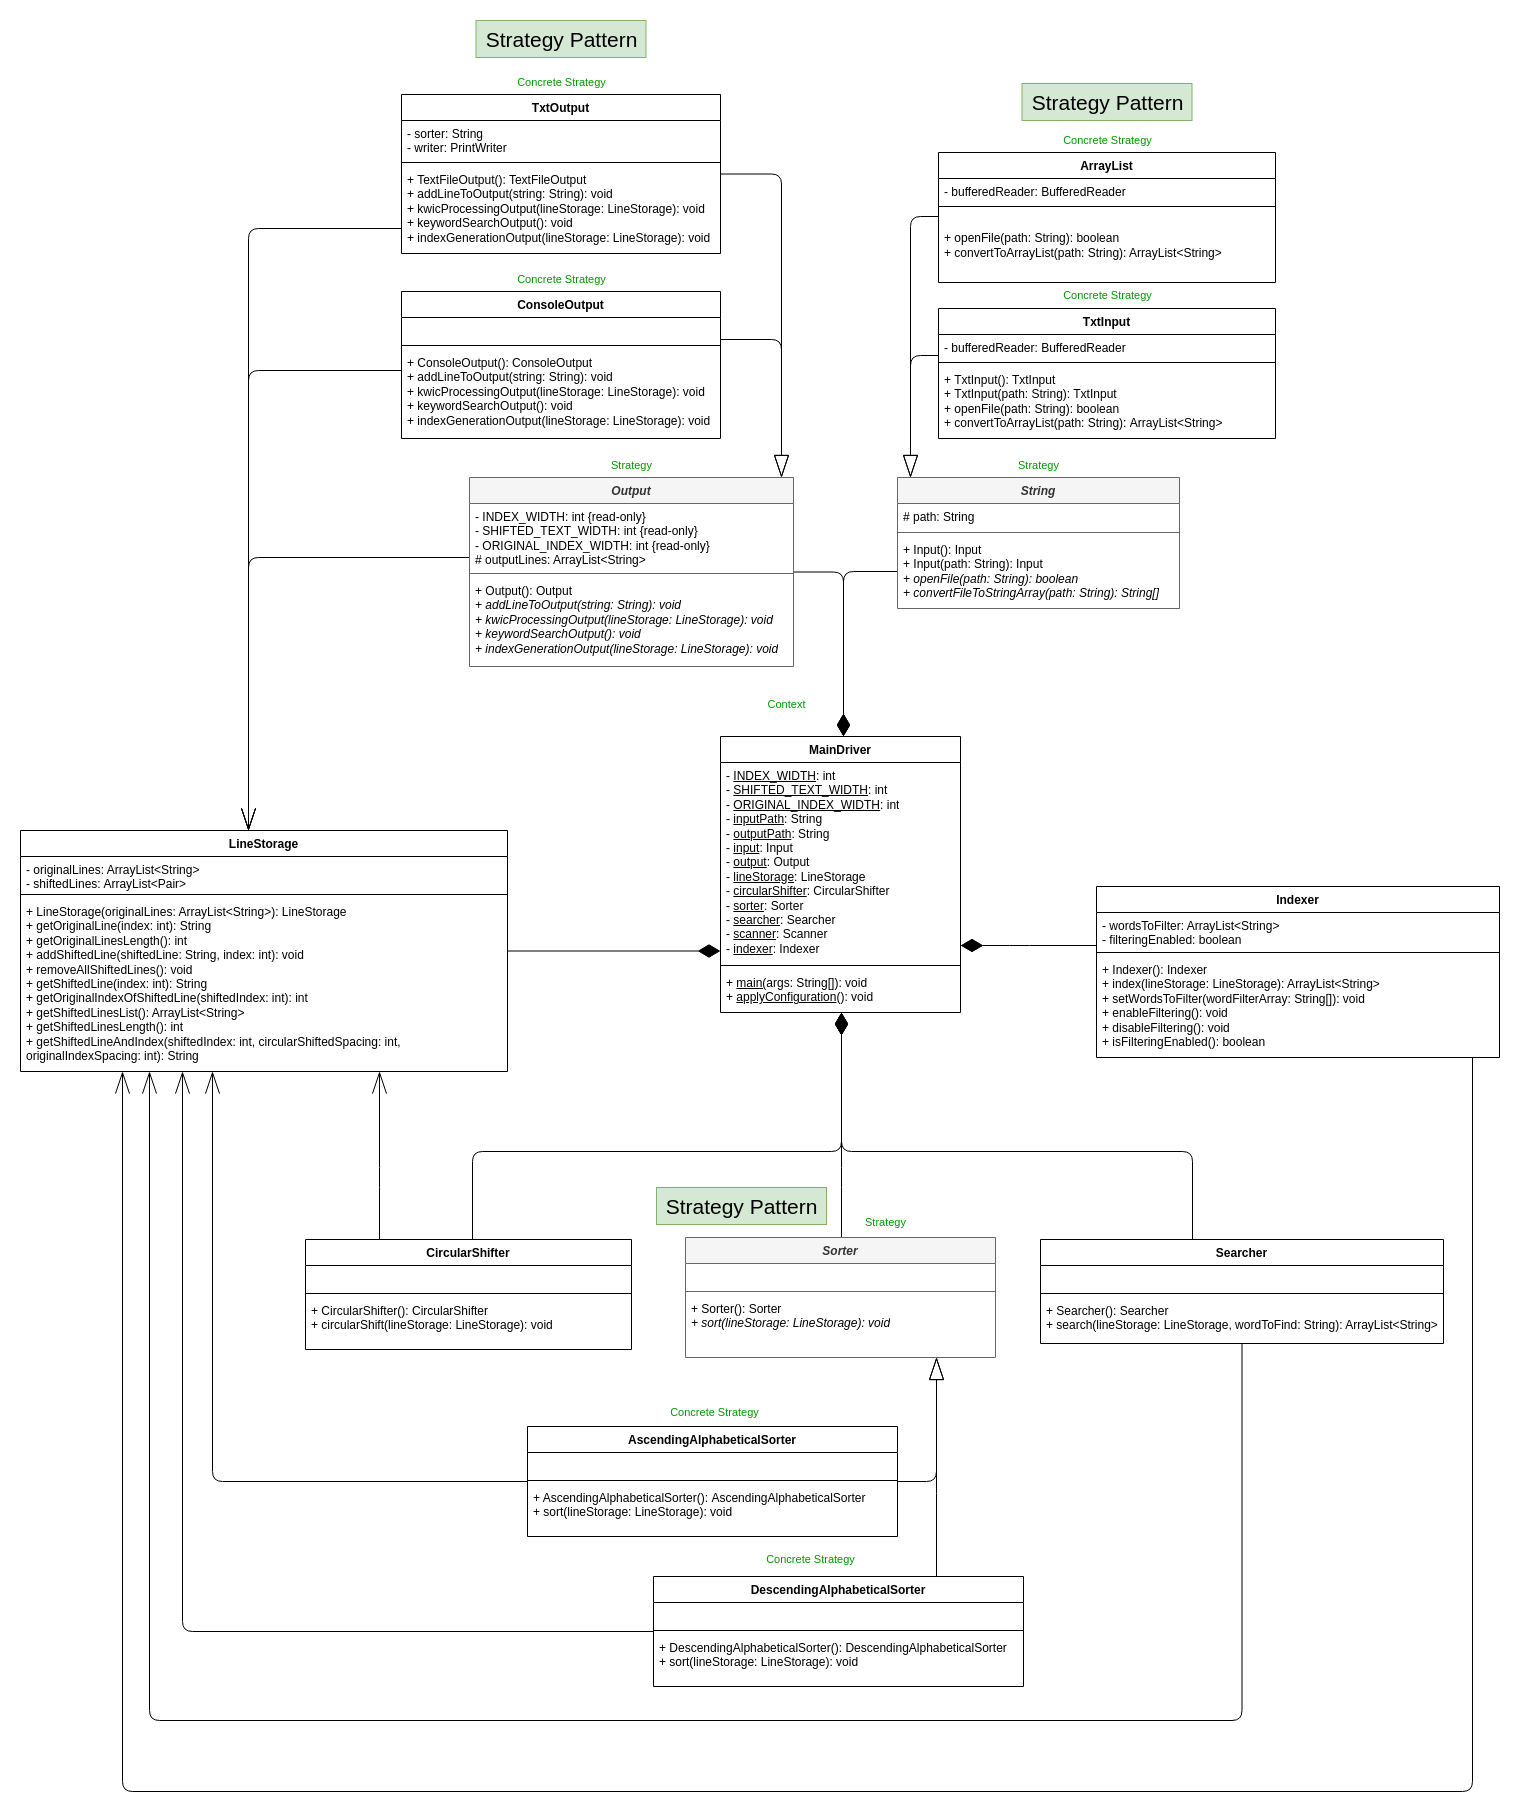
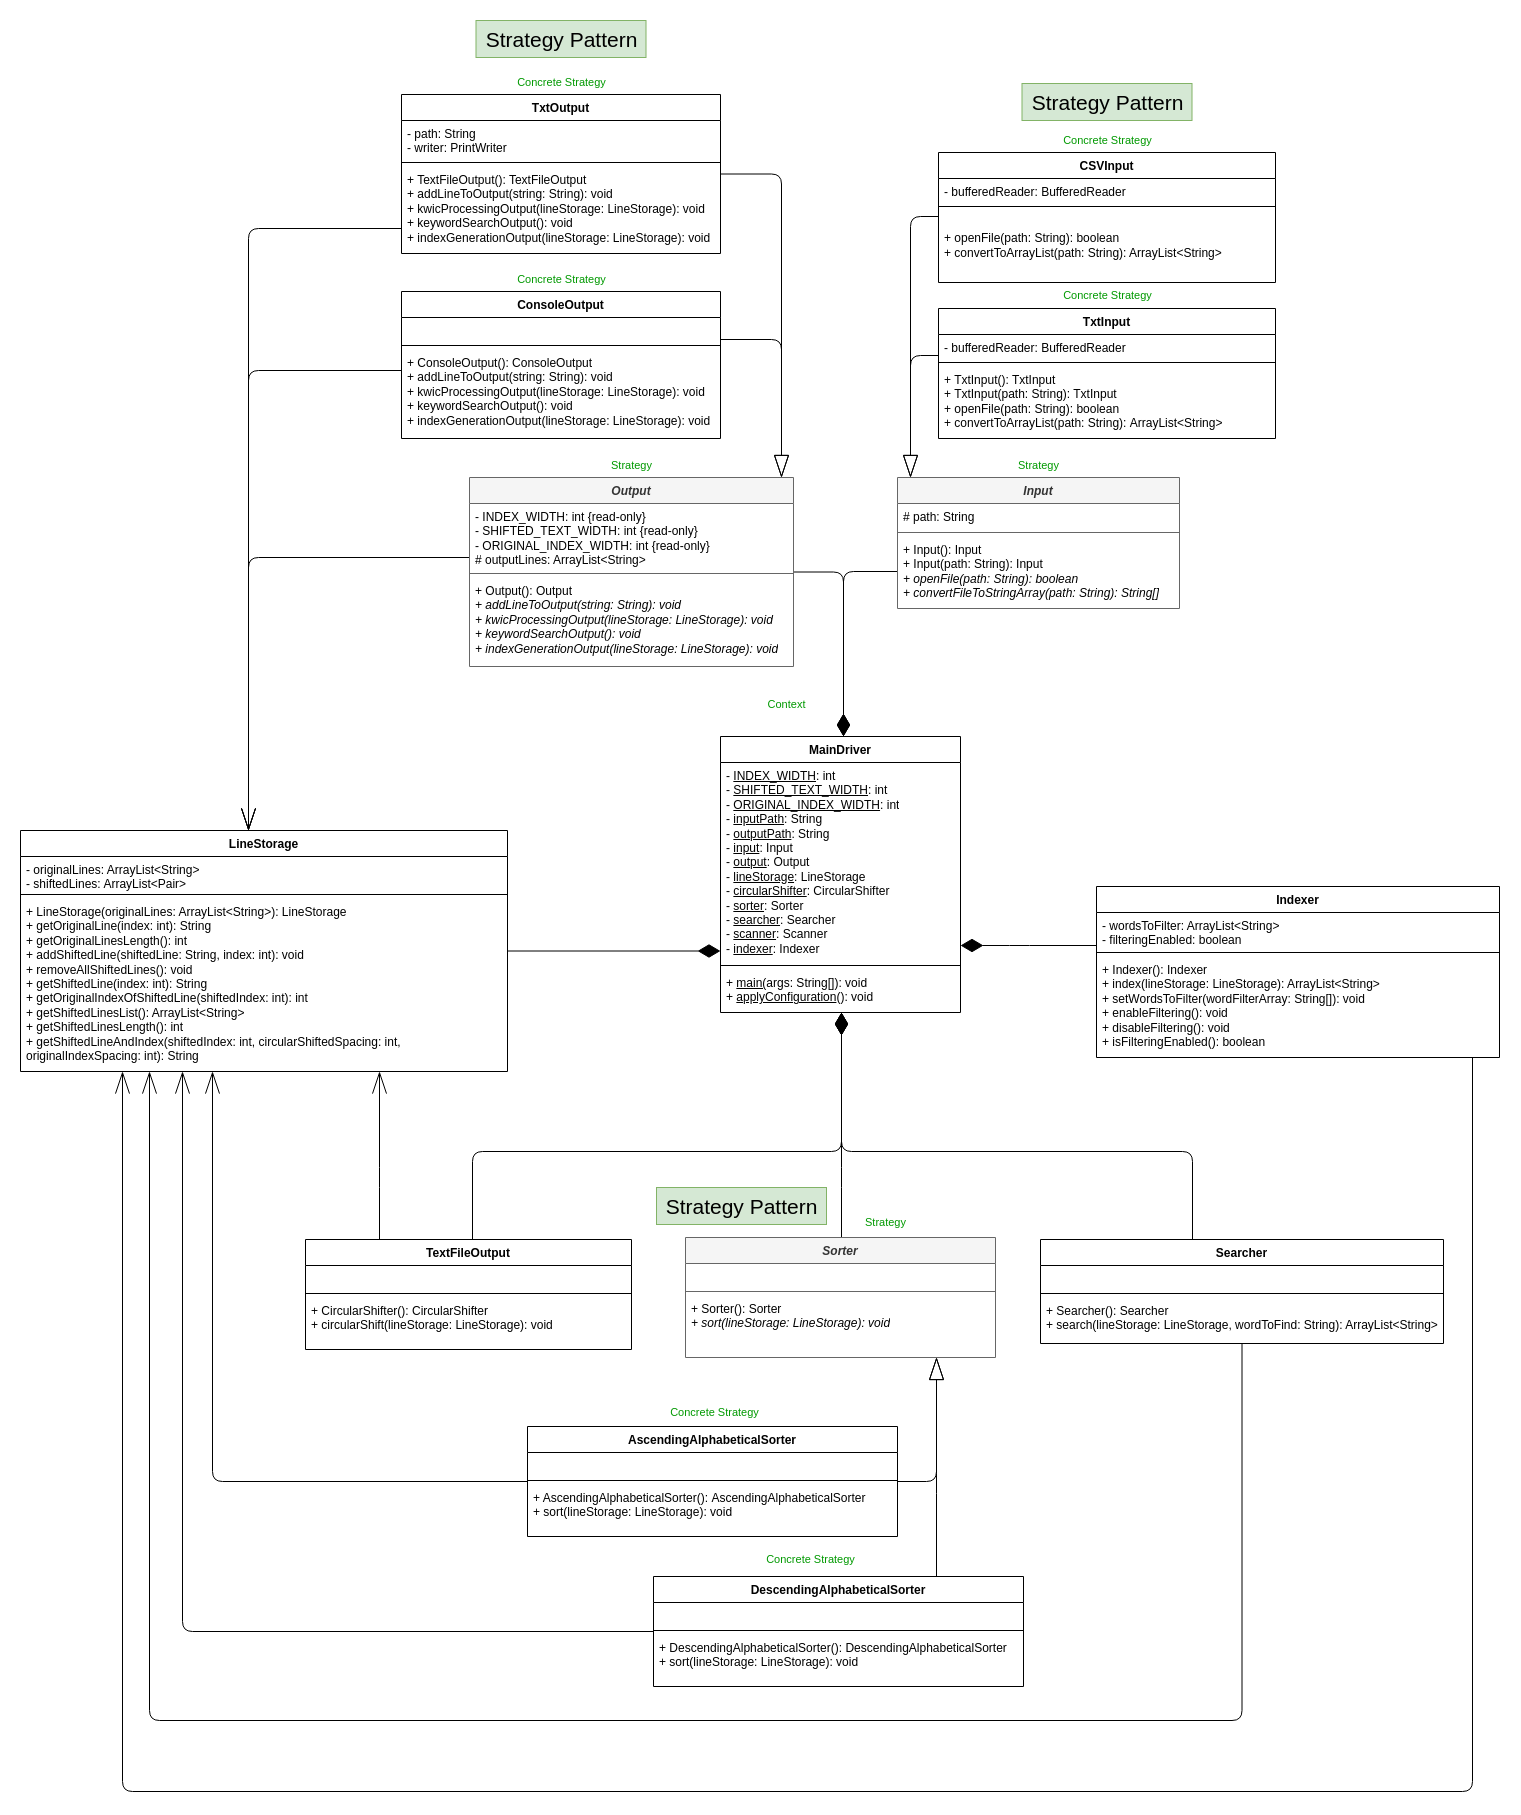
(469, 142) -> (469, 142)
(1107, 167) -> (1107, 167)
(1039, 492) -> (1039, 492)
(469, 1254) -> (469, 1254)
